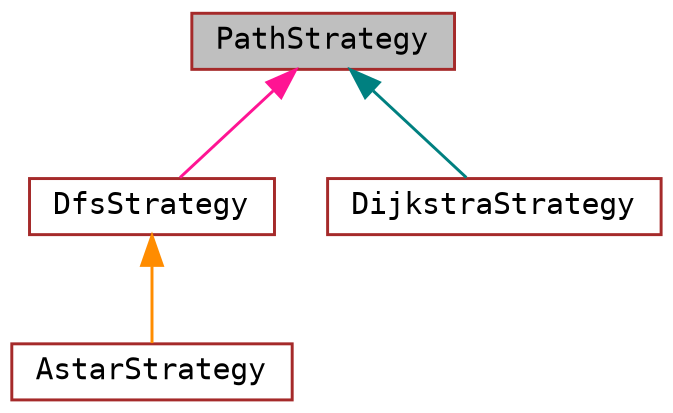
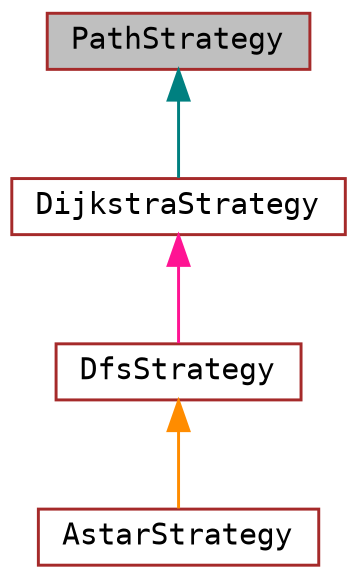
(227, 134) -> (179, 305)
